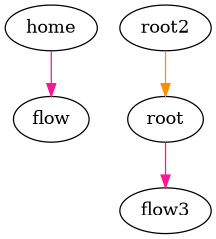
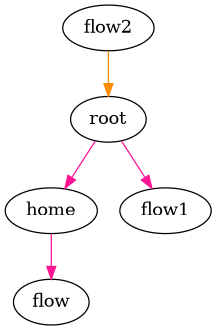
(166, 28) -> (108, 28)
none -> (84, 159)
(166, 211) -> (166, 211)
